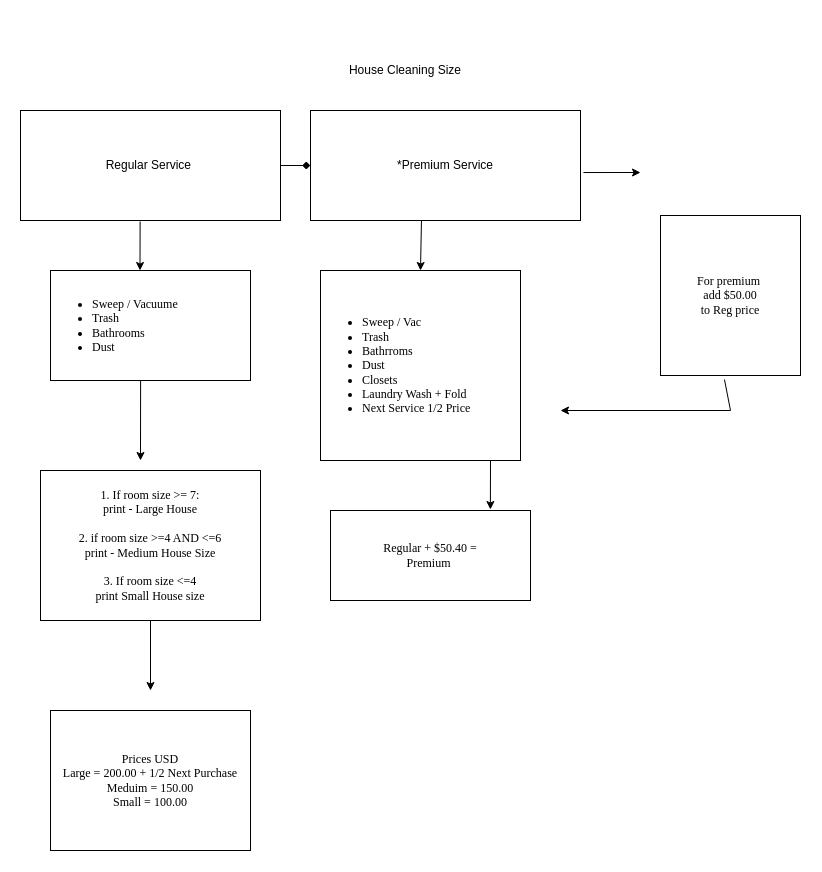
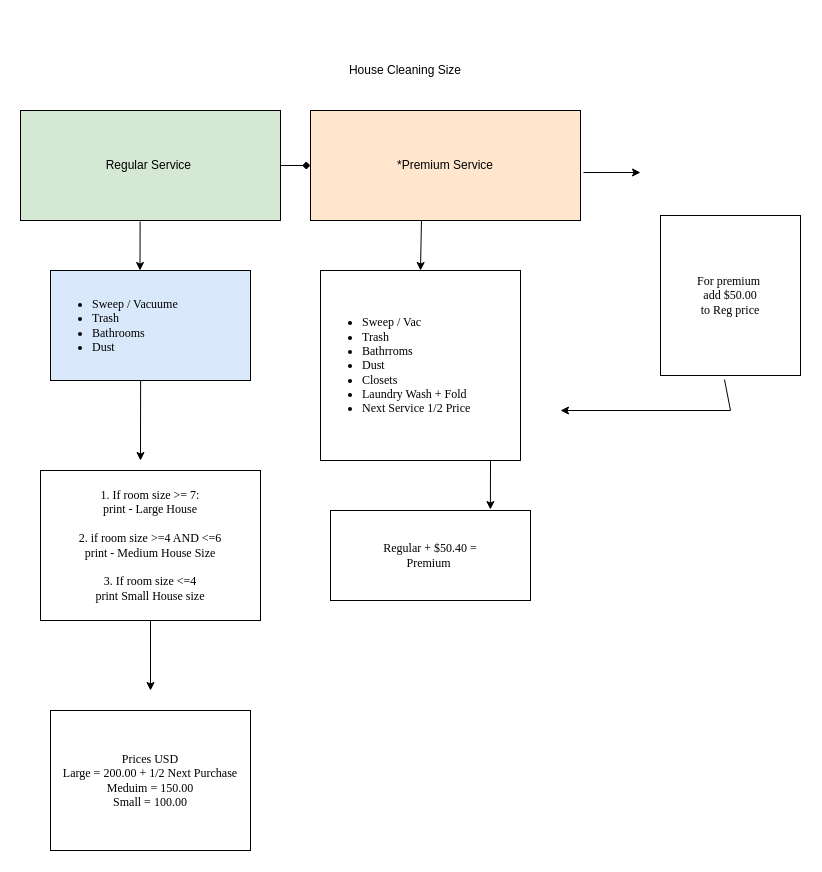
(151, 166) -> (151, 166)
(446, 166) -> (446, 166)
(151, 326) -> (151, 326)
